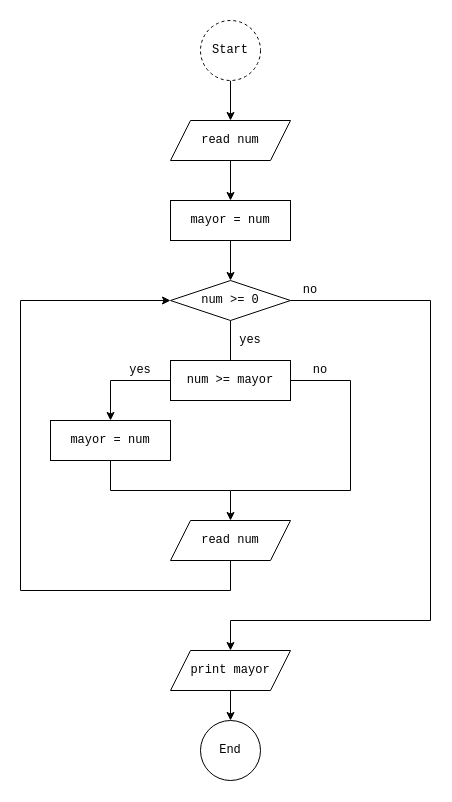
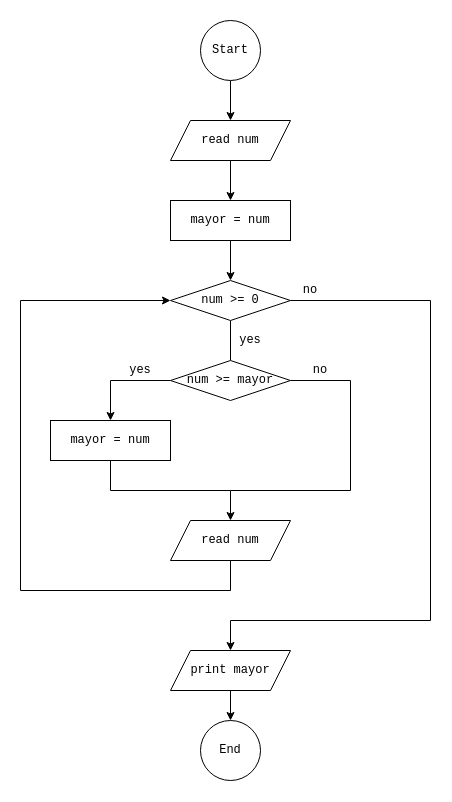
(231, 51) -> (231, 51)
(231, 381) -> (231, 381)
